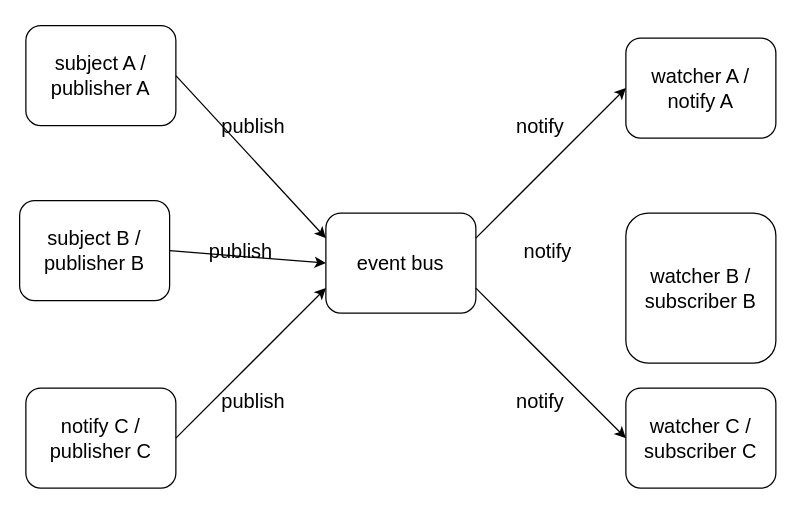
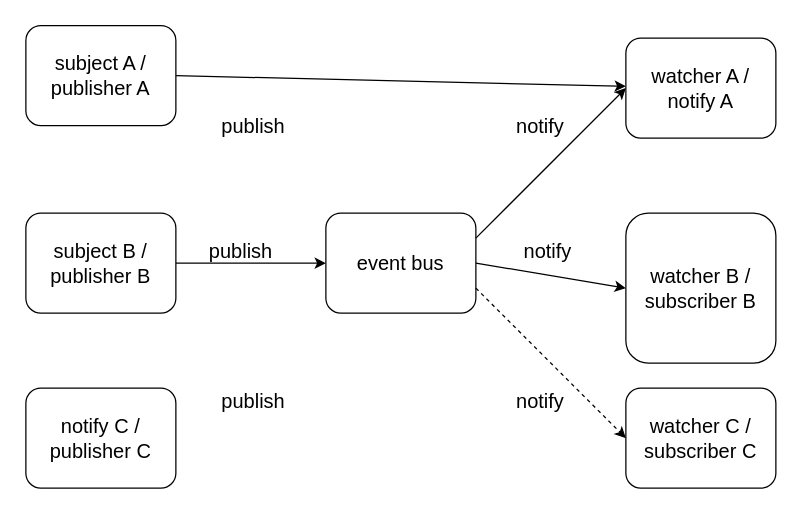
(248, 154) -> (397, 81)
(94, 251) -> (101, 263)
none -> (547, 275)
(548, 360) -> (548, 360)
(248, 366) -> none
